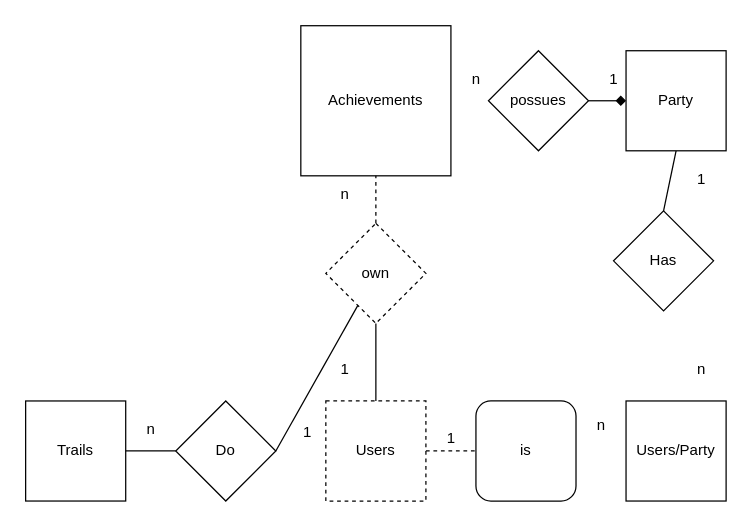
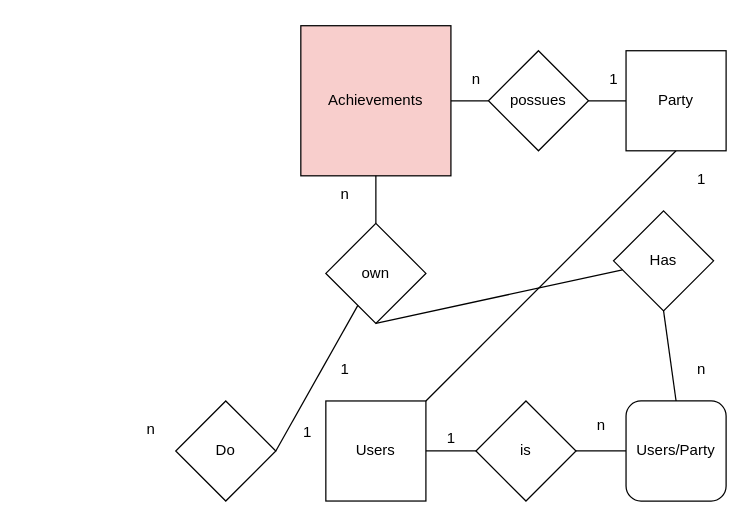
(376, 101) -> (376, 101)
none -> (469, 101)
(615, 101) -> (621, 101)
(669, 180) -> (551, 275)
(376, 200) -> (376, 200)
(376, 273) -> (376, 273)
none -> (669, 356)
(376, 361) -> (454, 306)
(76, 451) -> none
(151, 451) -> none
(376, 451) -> (376, 451)
(451, 451) -> (451, 451)
(526, 451) -> (526, 451)
none -> (601, 451)
(676, 451) -> (676, 451)
